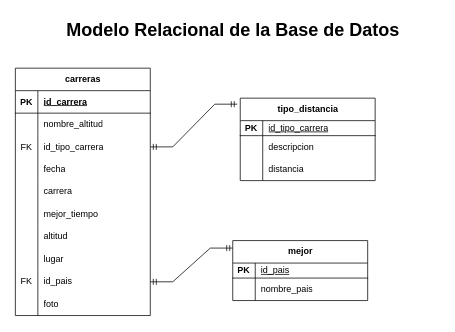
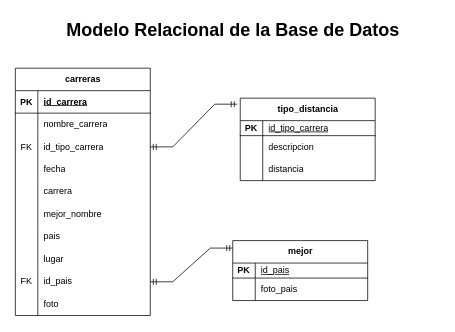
(77, 124) -> (79, 124)
(73, 214) -> (74, 214)
(59, 237) -> (53, 237)
(288, 289) -> (283, 289)
